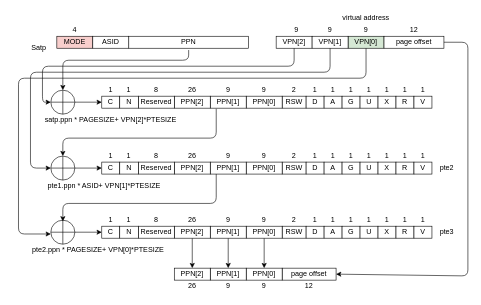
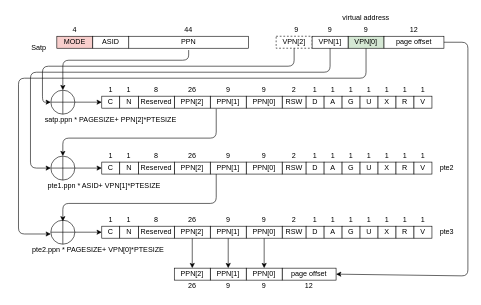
none -> (189, 30)
(294, 42) -> (294, 42)
(111, 120) -> (111, 120)
